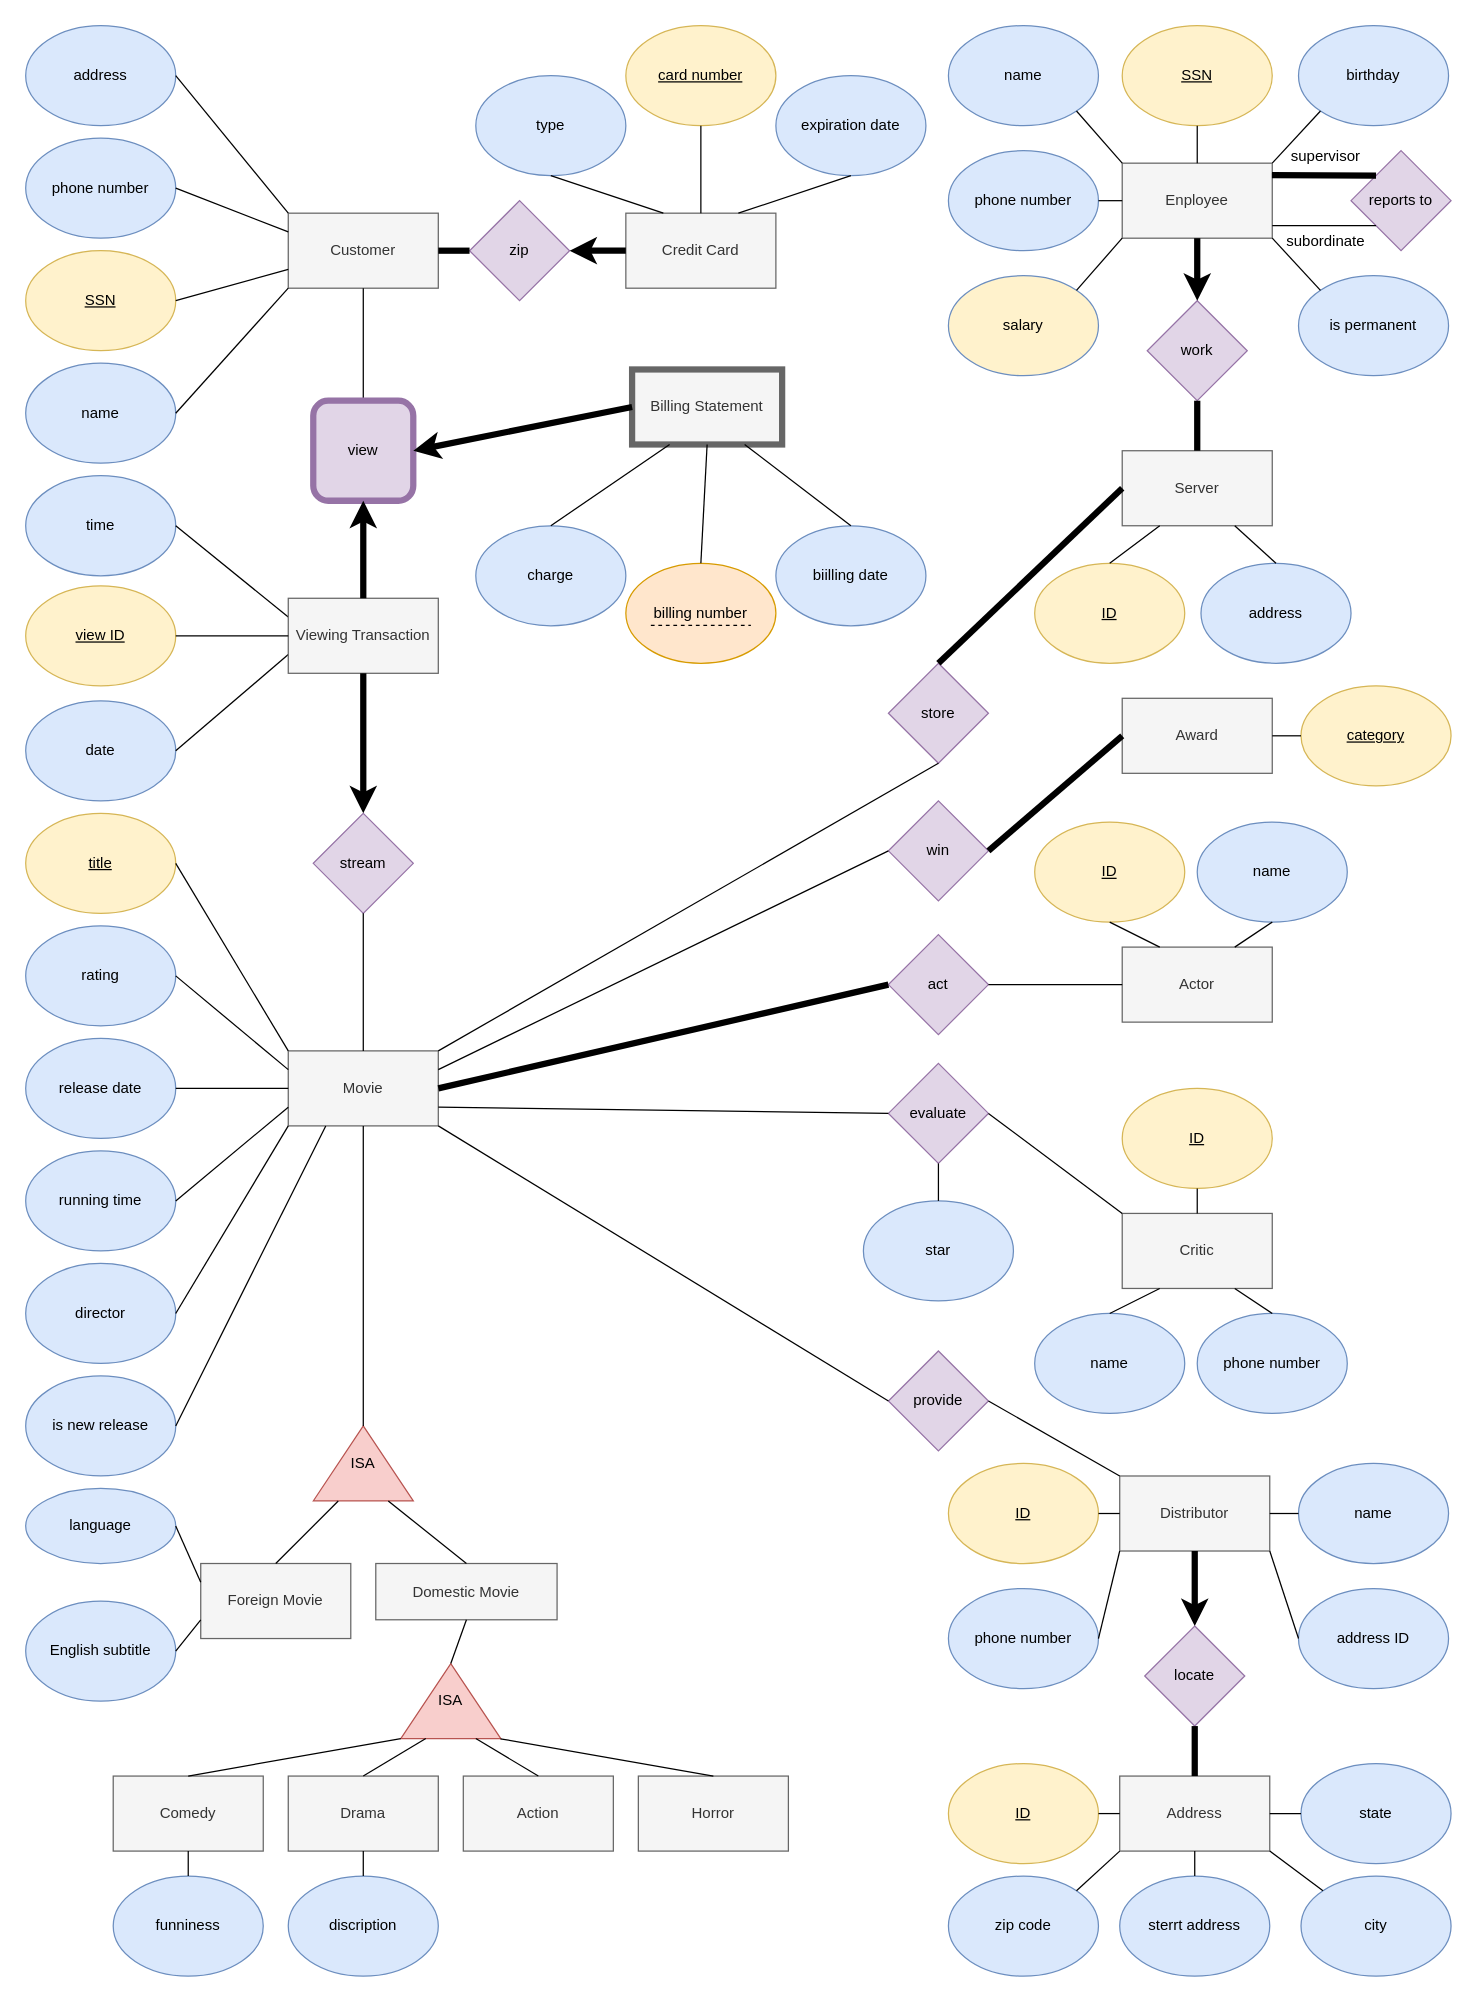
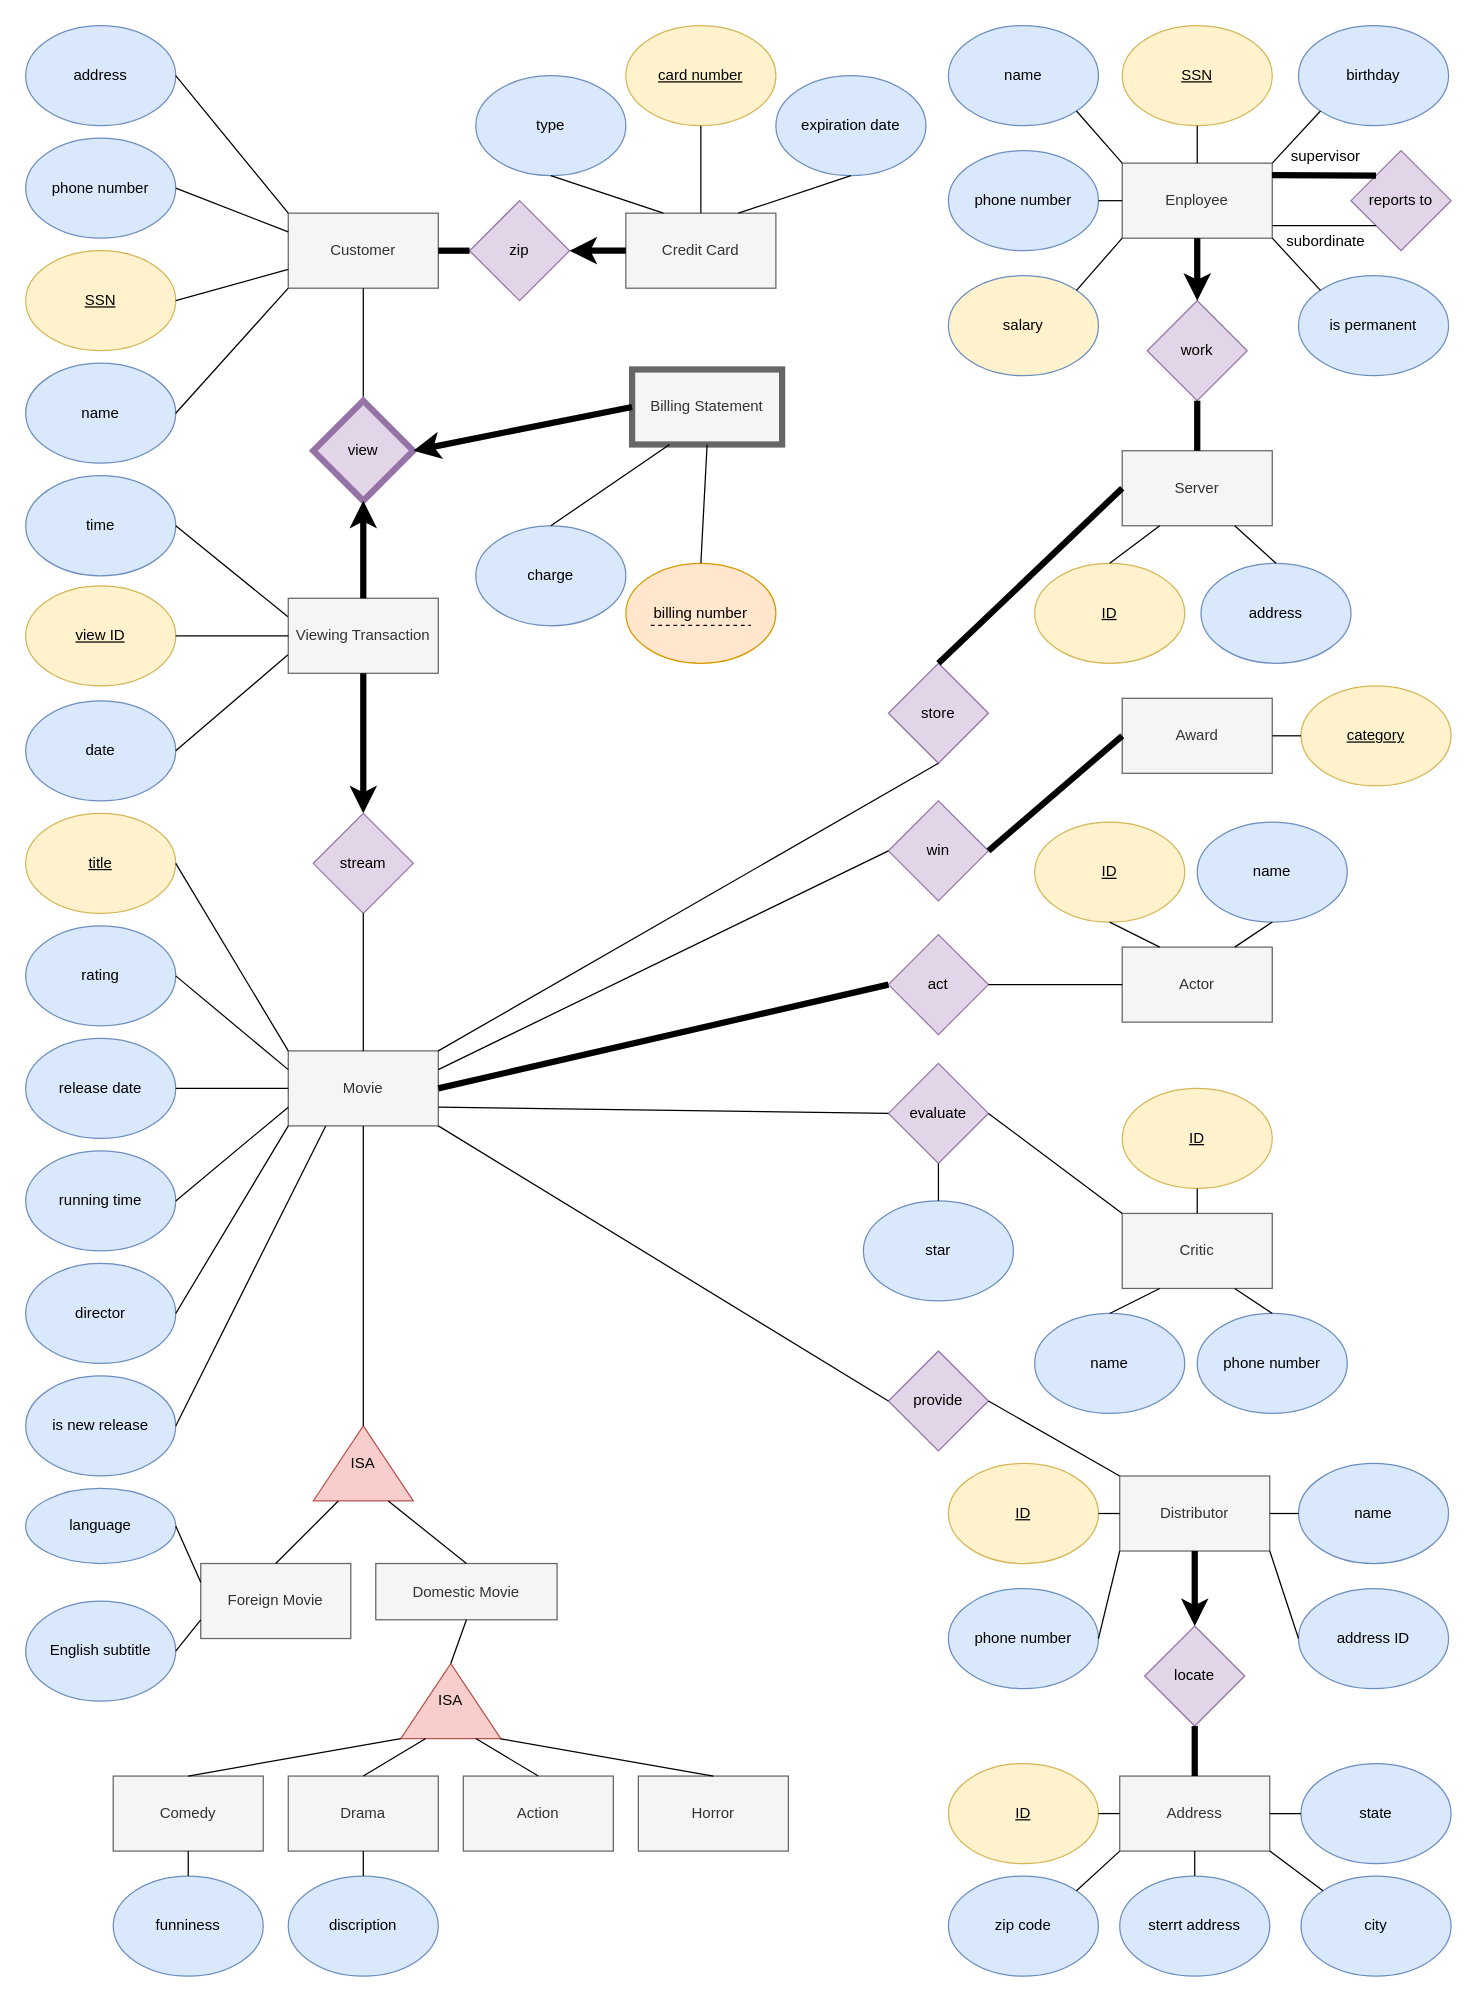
(363, 451) -> (363, 451)
(798, 485) -> none
(851, 576) -> none
